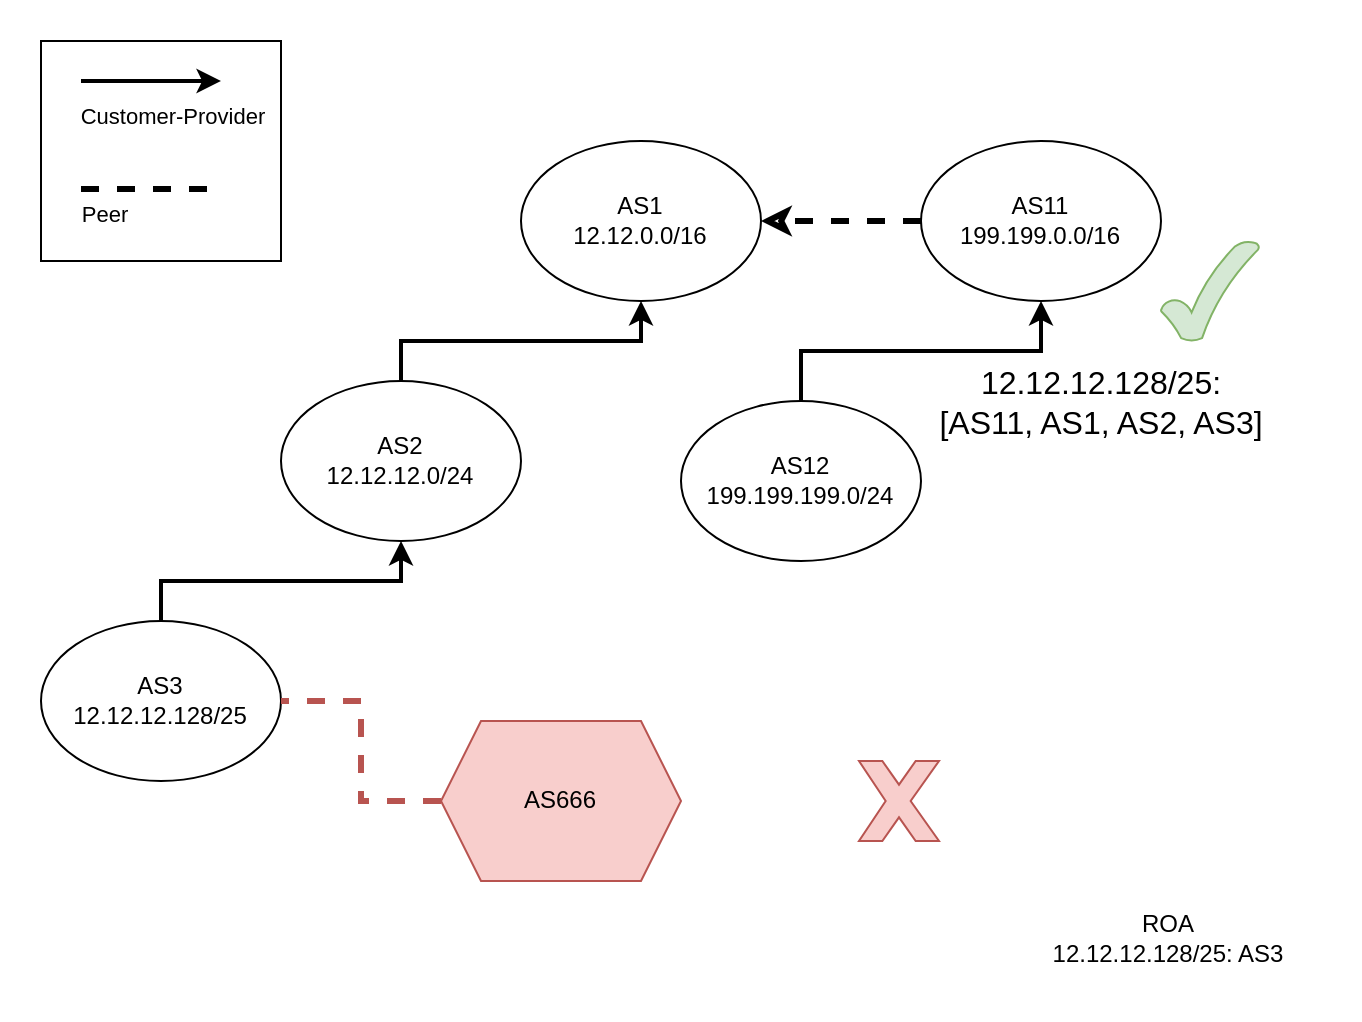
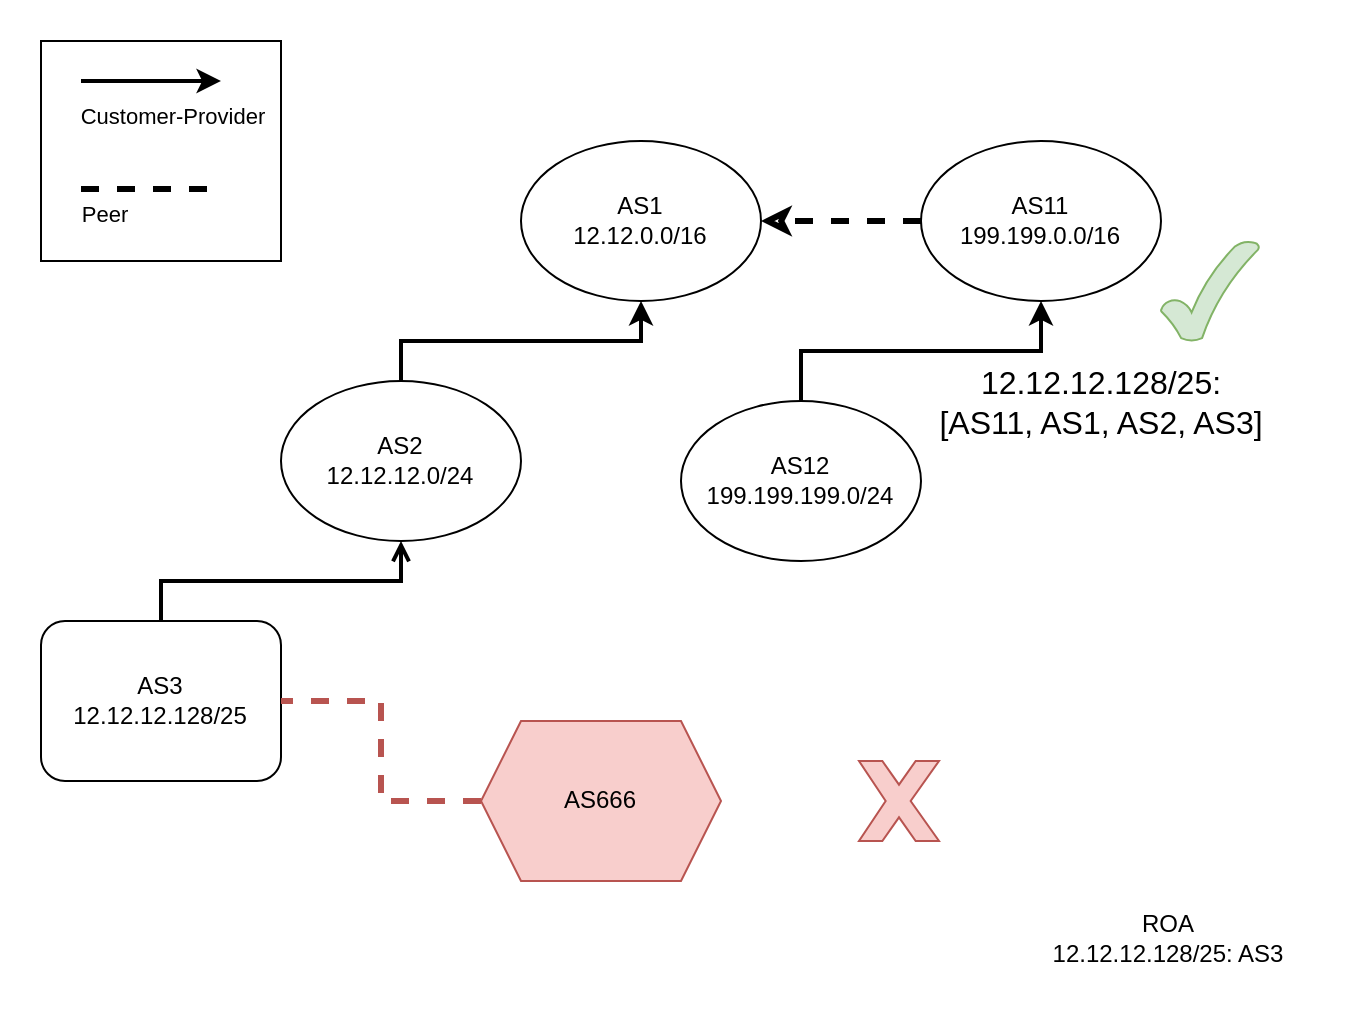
(401, 560) -> (401, 558)
(161, 701) -> (161, 701)
(561, 801) -> (601, 801)
